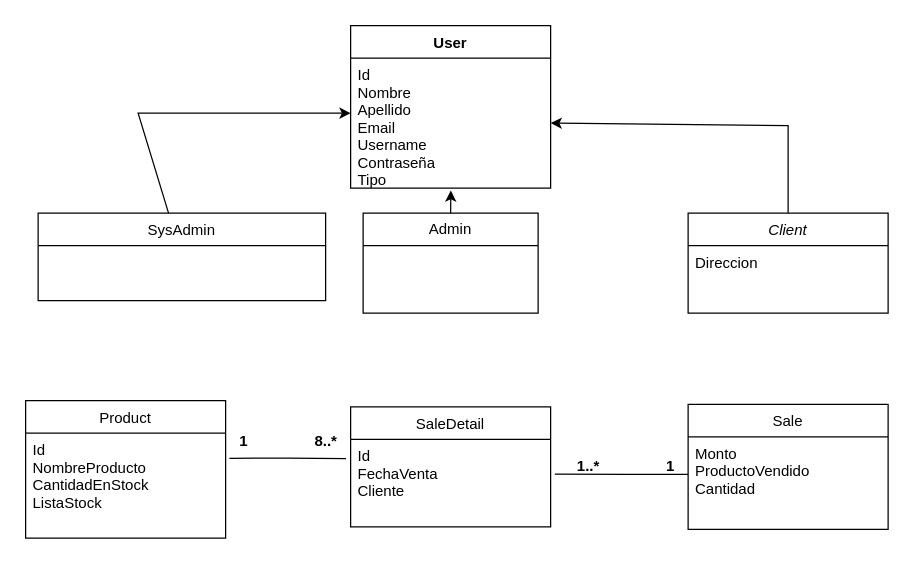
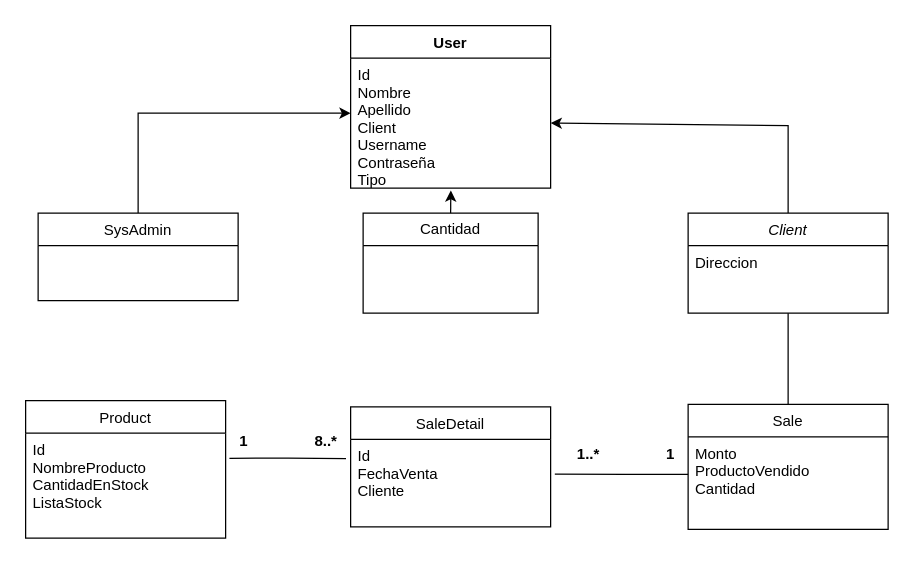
(366, 75) -> (366, 75)
(451, 229) -> (451, 229)
(182, 257) -> (138, 257)
none -> (788, 360)
(626, 467) -> (626, 454)
